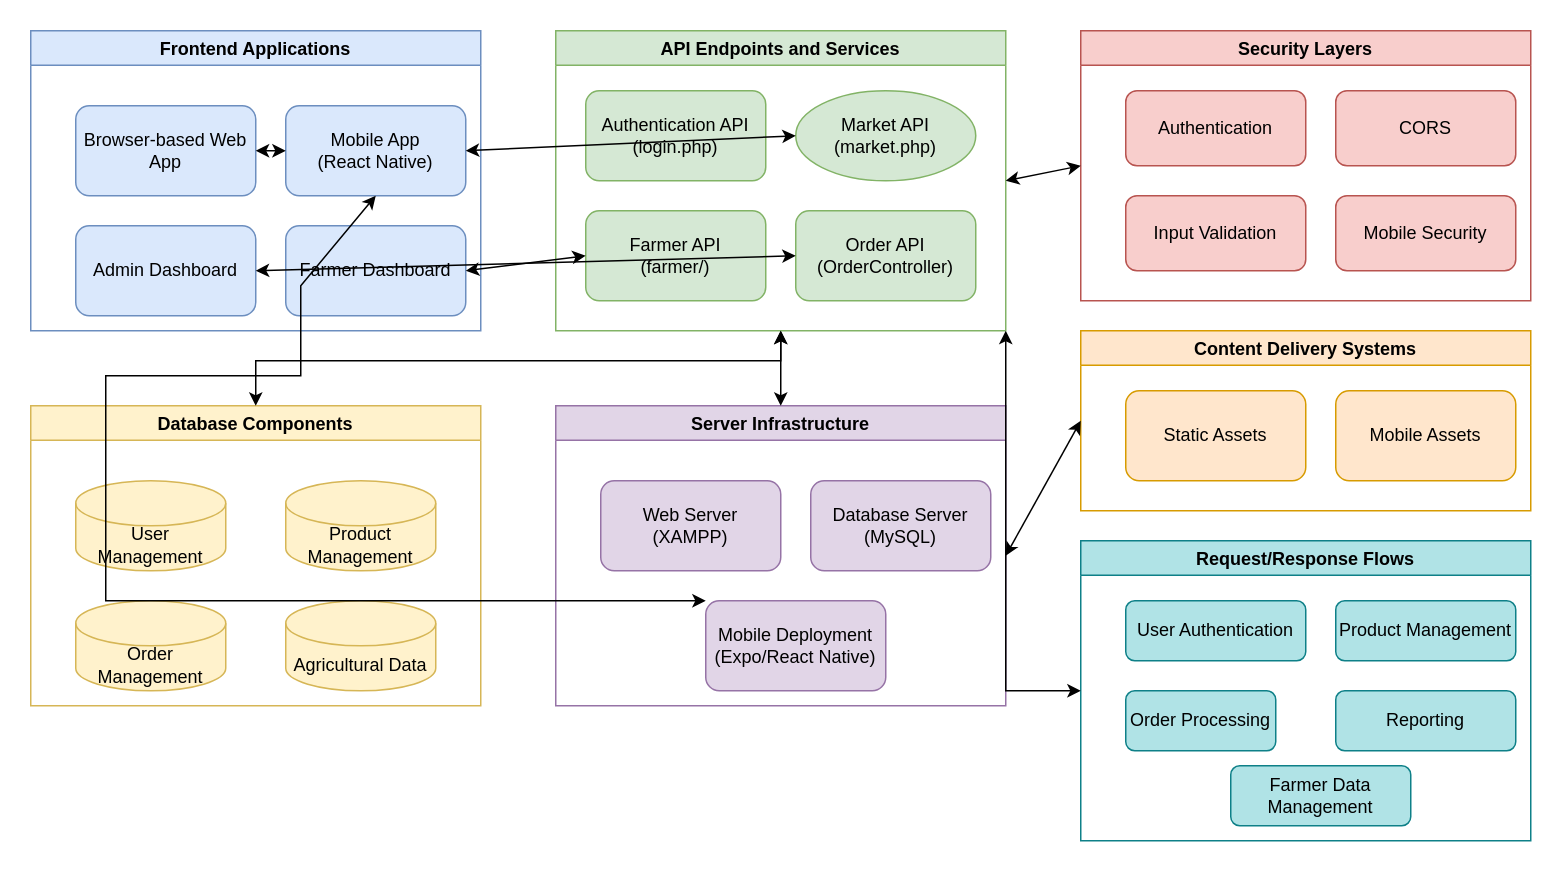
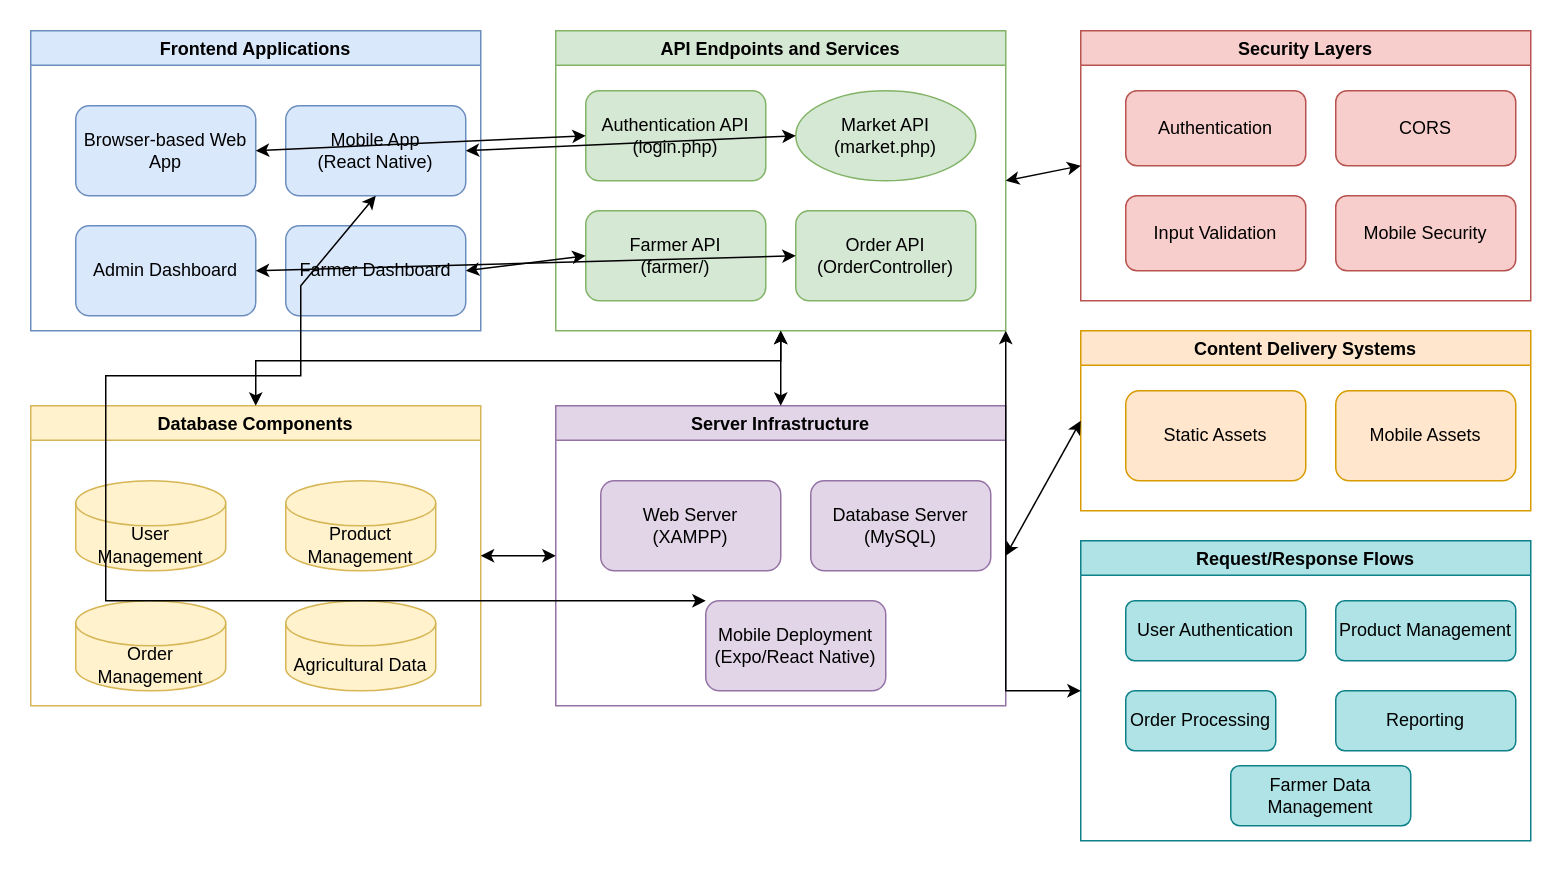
(271, 151) -> (420, 143)
none -> (518, 556)
